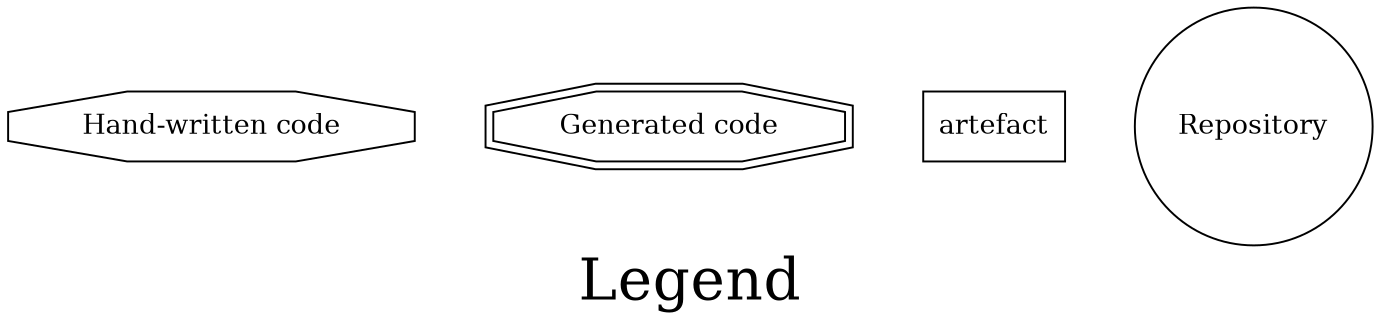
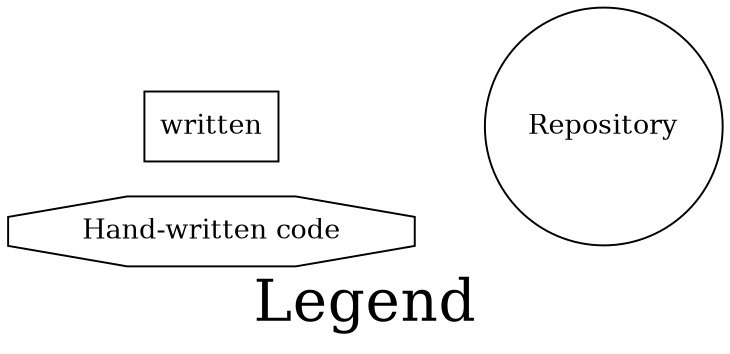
(669, 126) -> none
(994, 126) -> (211, 126)
